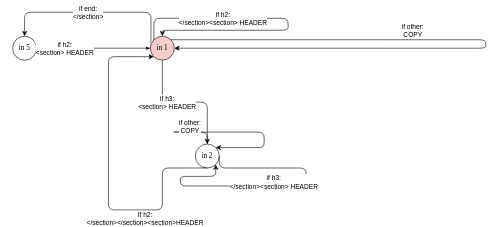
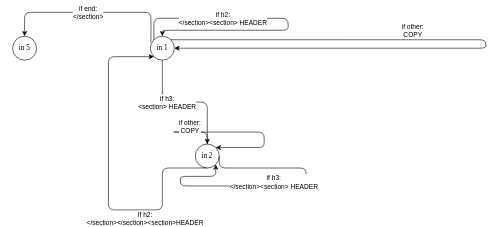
(76, 48) -> none
(162, 48) -> (162, 48)
